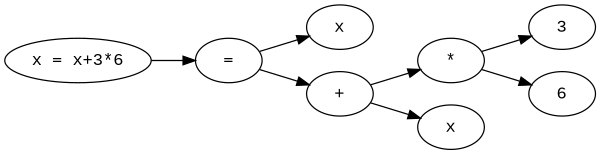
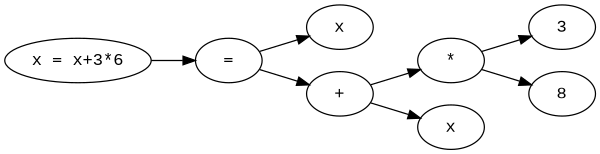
(562, 94) -> (562, 94)
